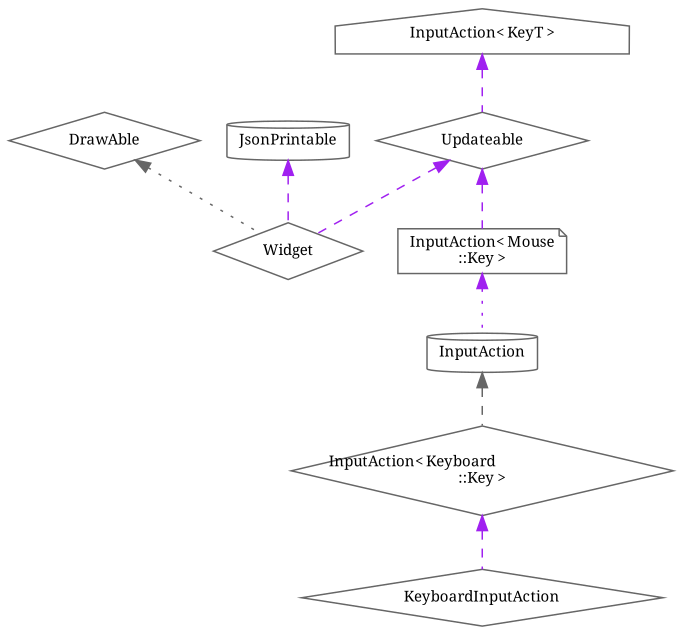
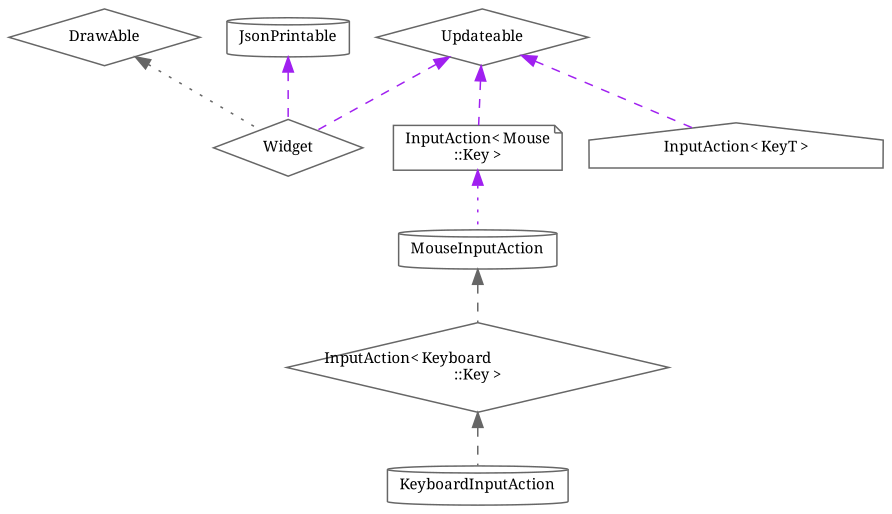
(482, 91) -> (614, 95)
(482, 353) -> (478, 249)
(482, 550) -> (478, 447)
(482, 598) -> (478, 486)
